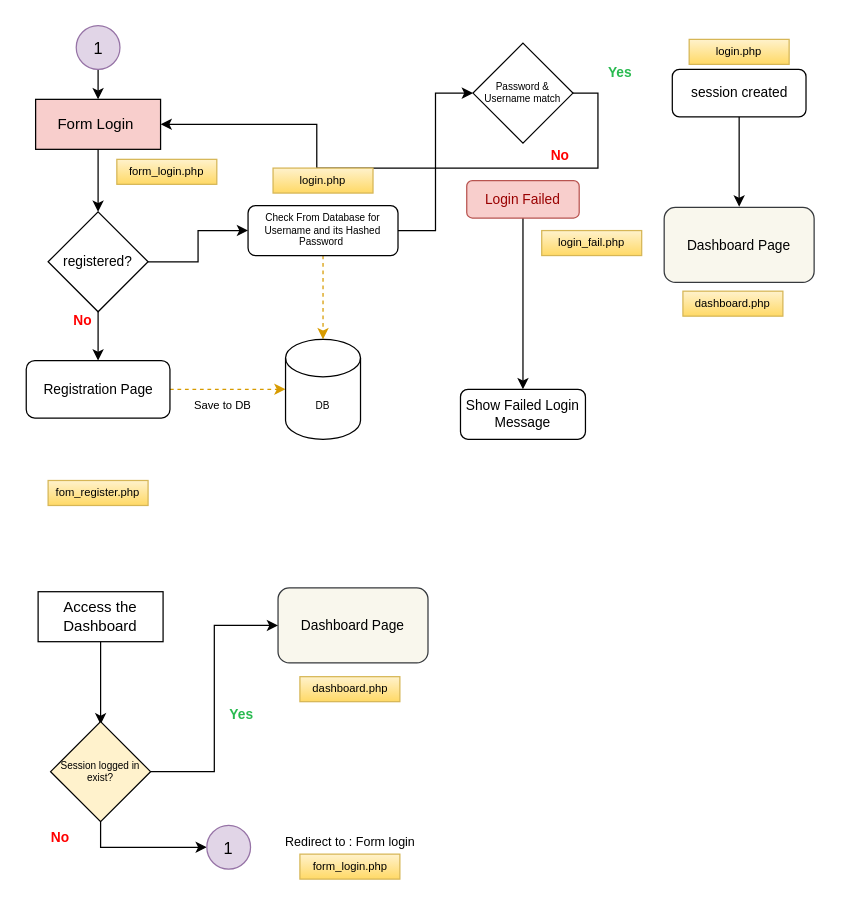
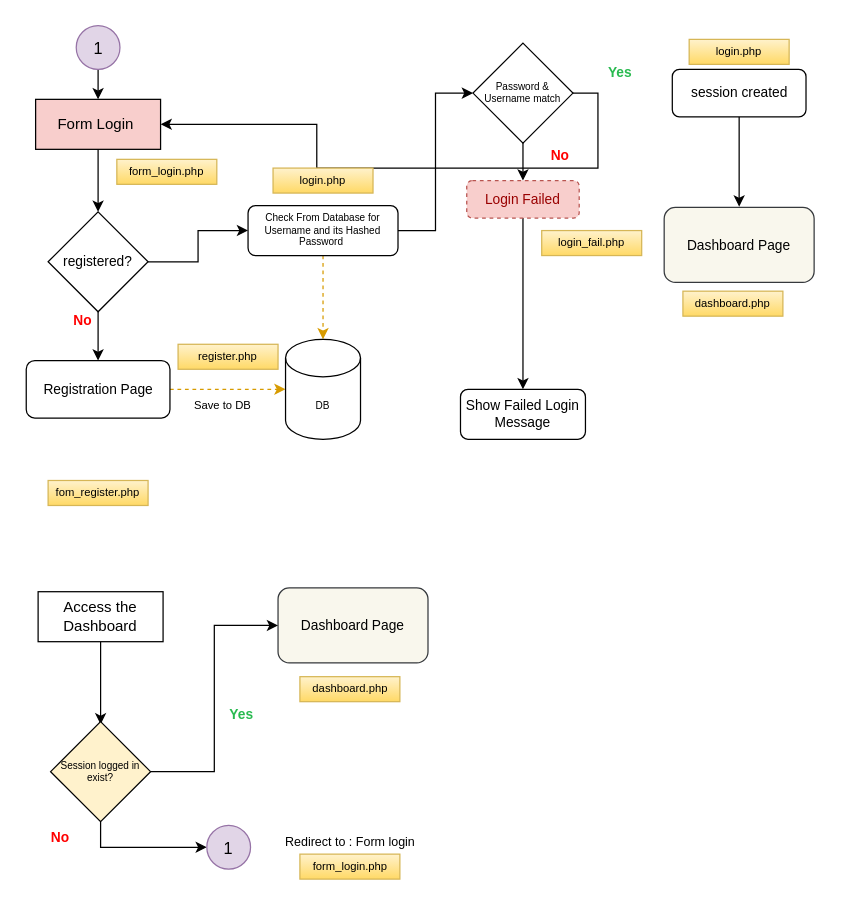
none -> (523, 157)
(523, 199) -> (523, 199)
none -> (228, 357)
